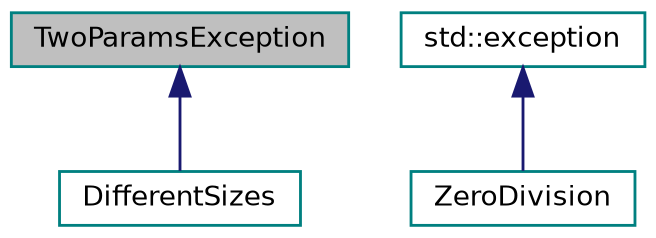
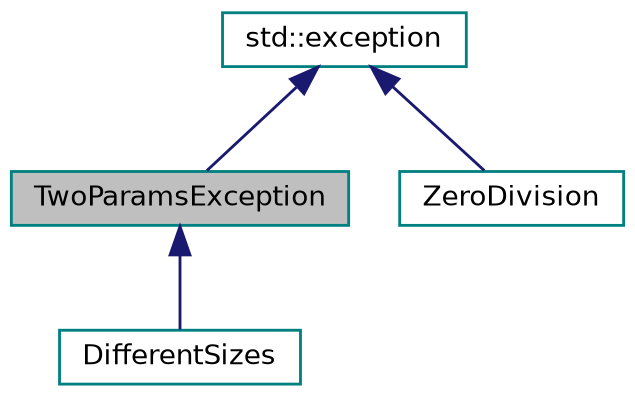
none -> (252, 129)
